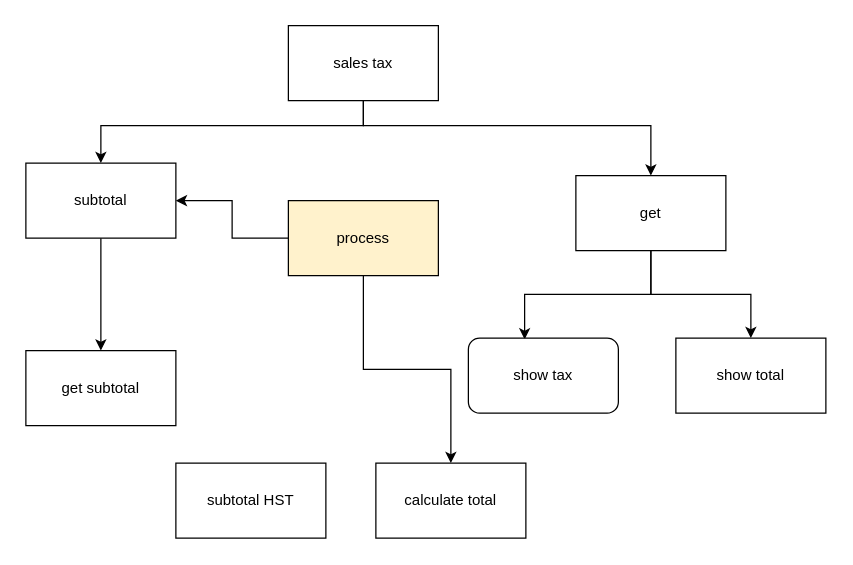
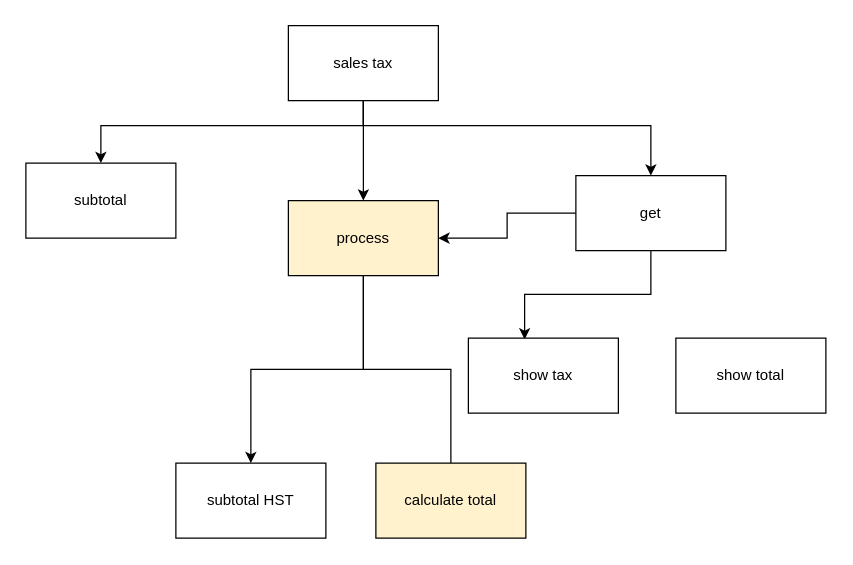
none -> (363, 160)
(232, 224) -> (264, 369)
(101, 290) -> none
(719, 294) -> (507, 221)
(543, 376) -> (543, 376)
(101, 388) -> none
(451, 453) -> (451, 456)
(451, 501) -> (451, 501)
